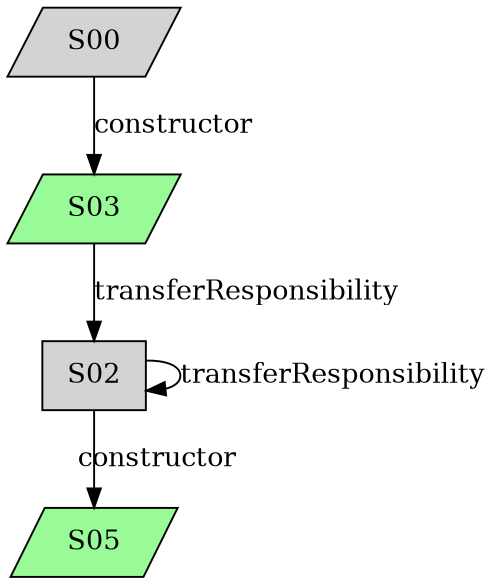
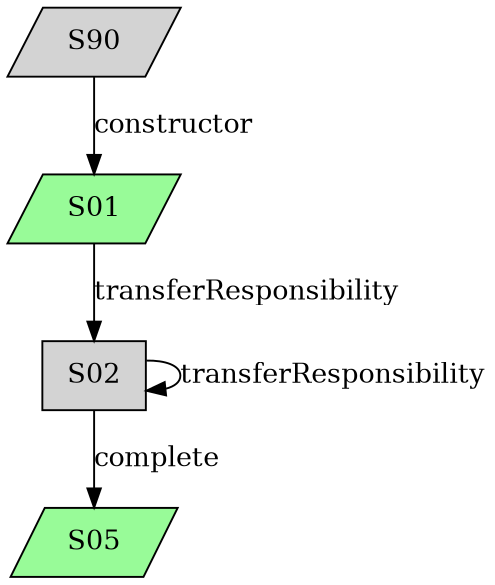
(94, 42) -> (94, 42)
(94, 209) -> (94, 209)
(157, 459) -> (157, 459)
